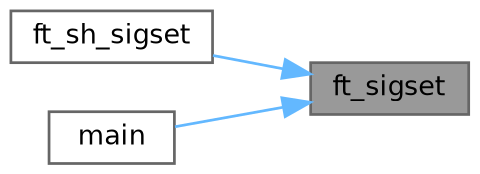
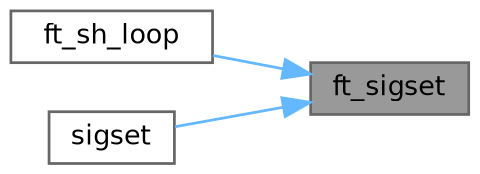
(112, 37) -> (112, 37)
(112, 138) -> (112, 138)
